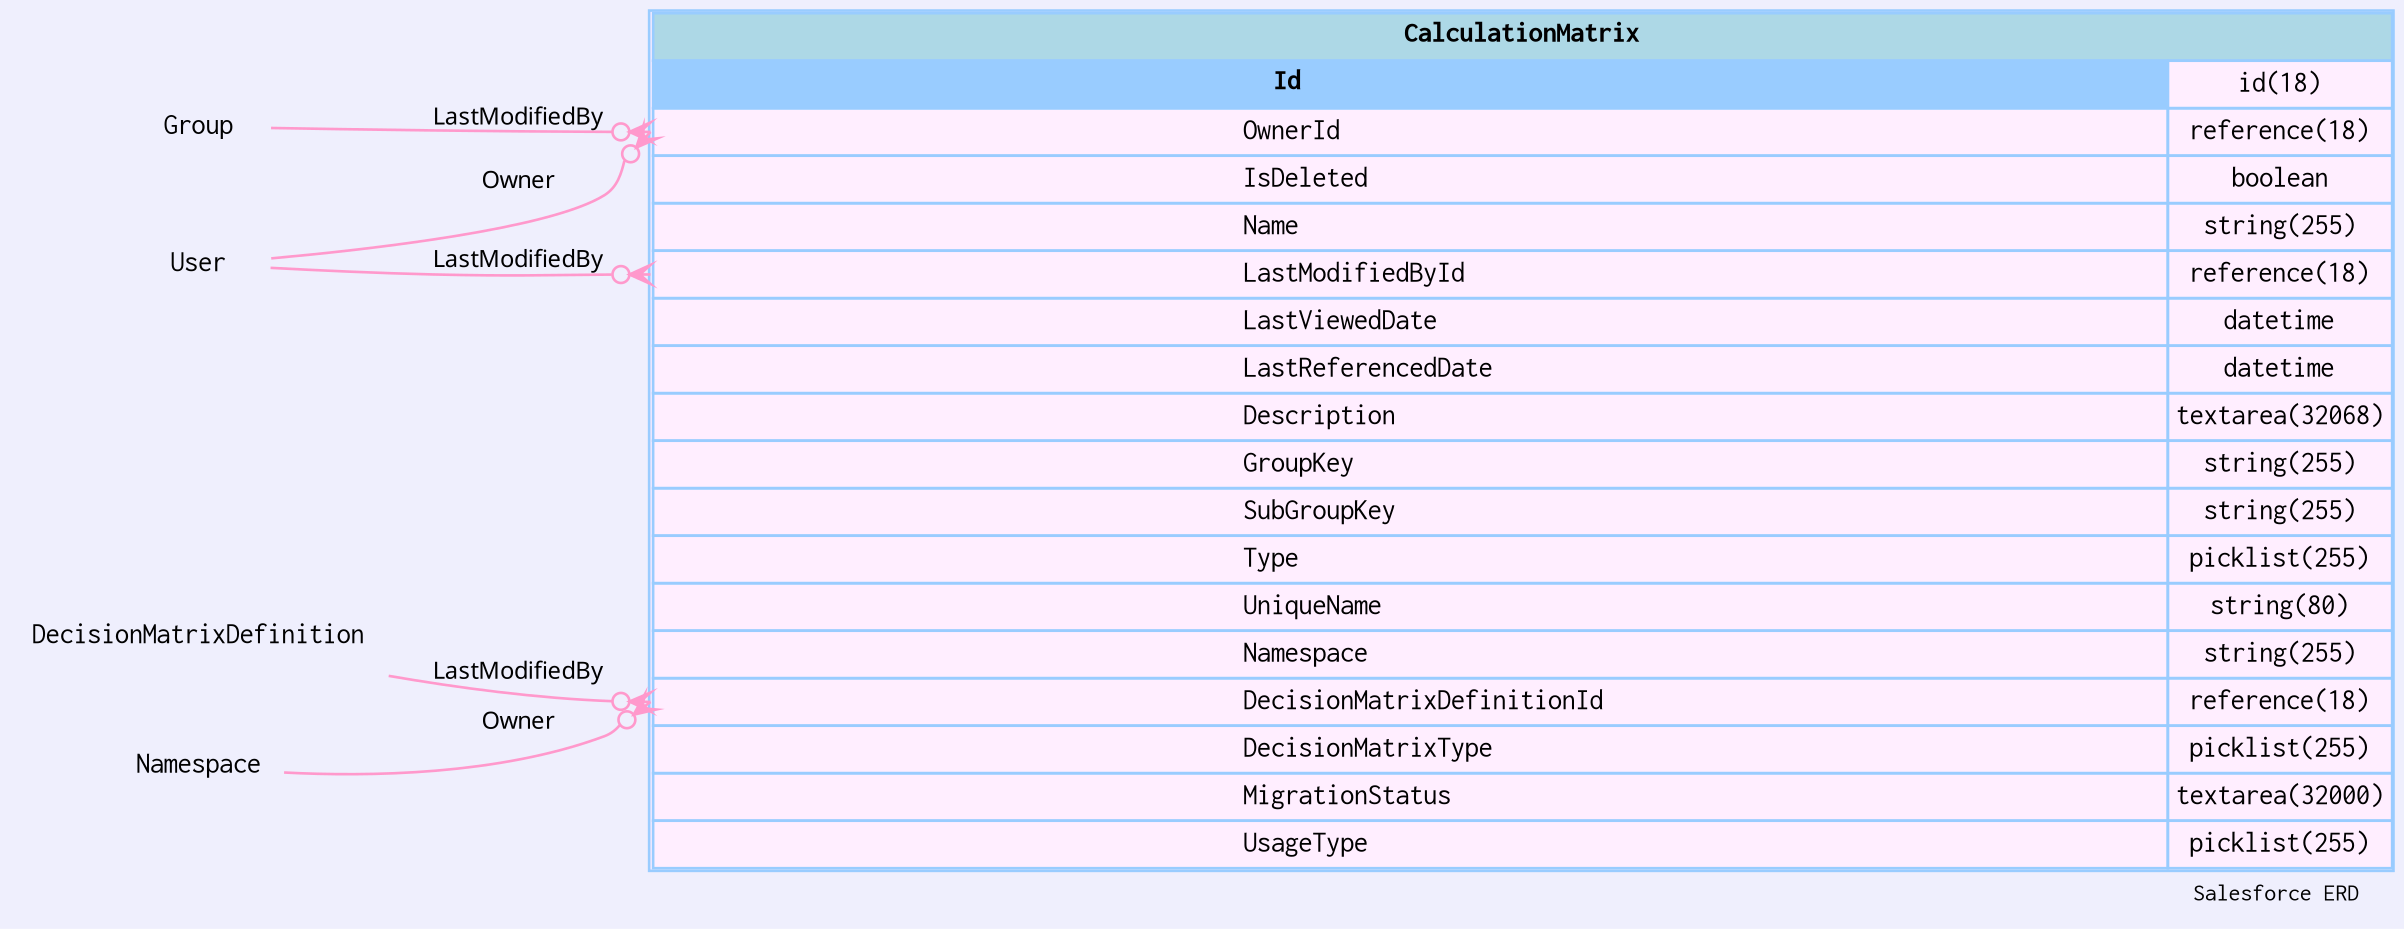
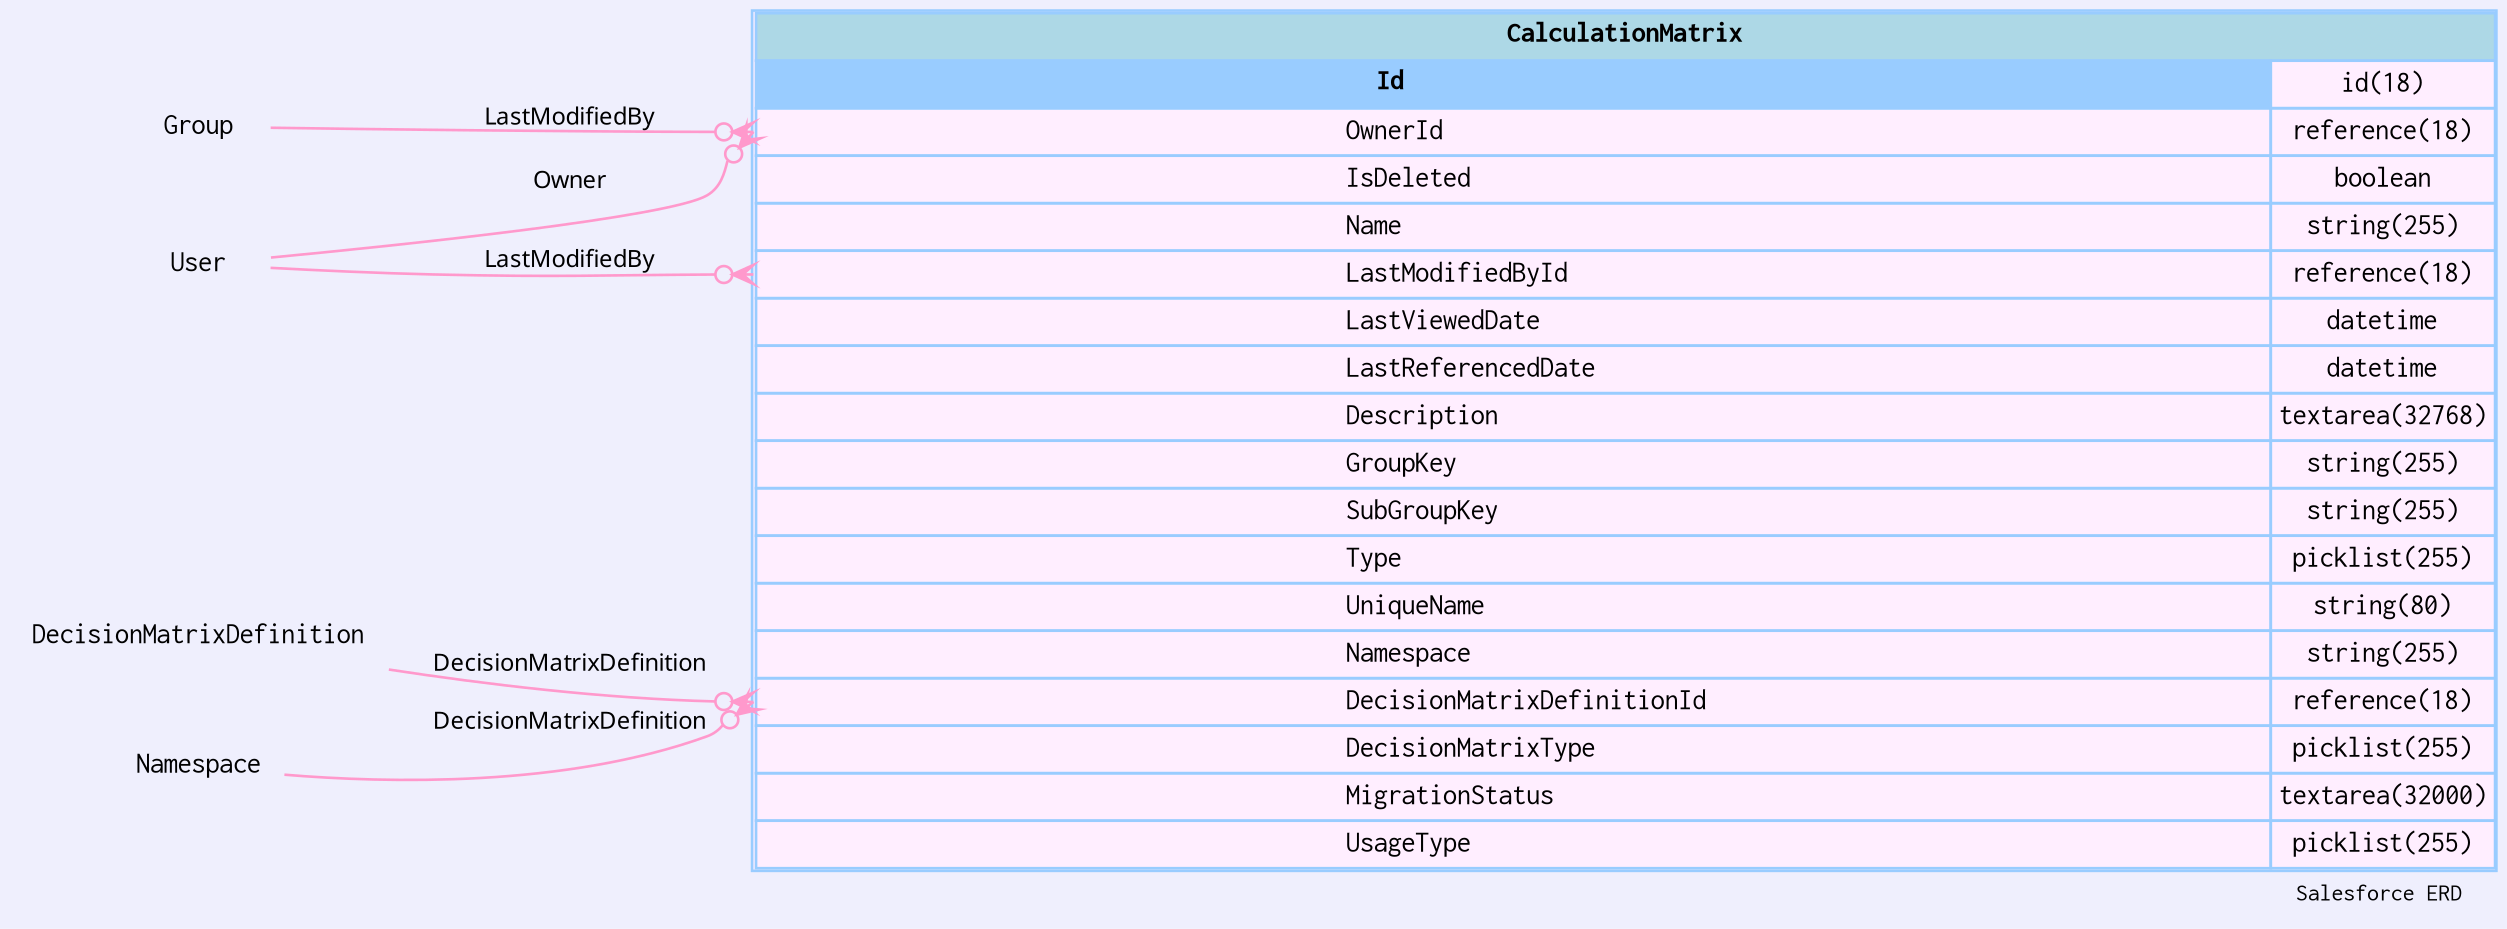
(2280, 416) -> (2383, 416)
(519, 673) -> (570, 665)
(519, 723) -> (570, 723)
